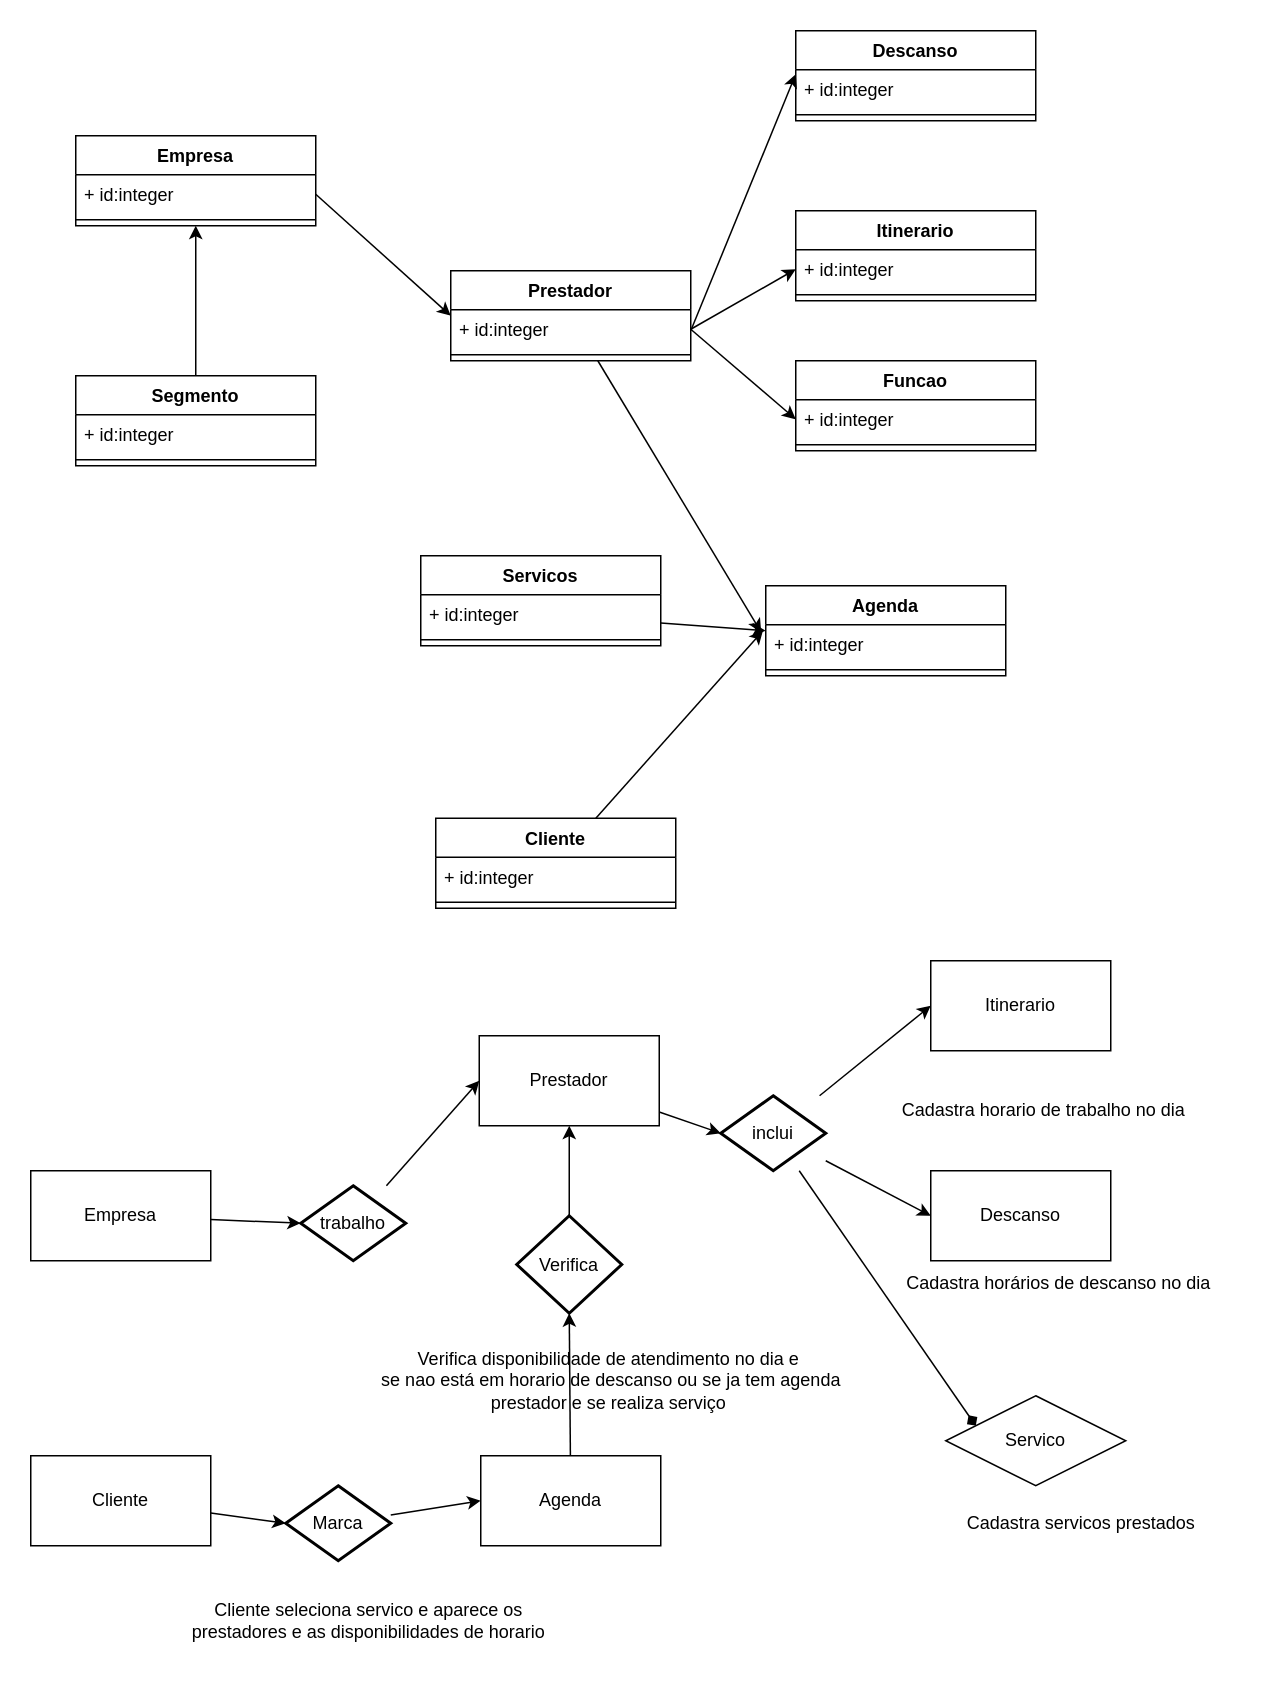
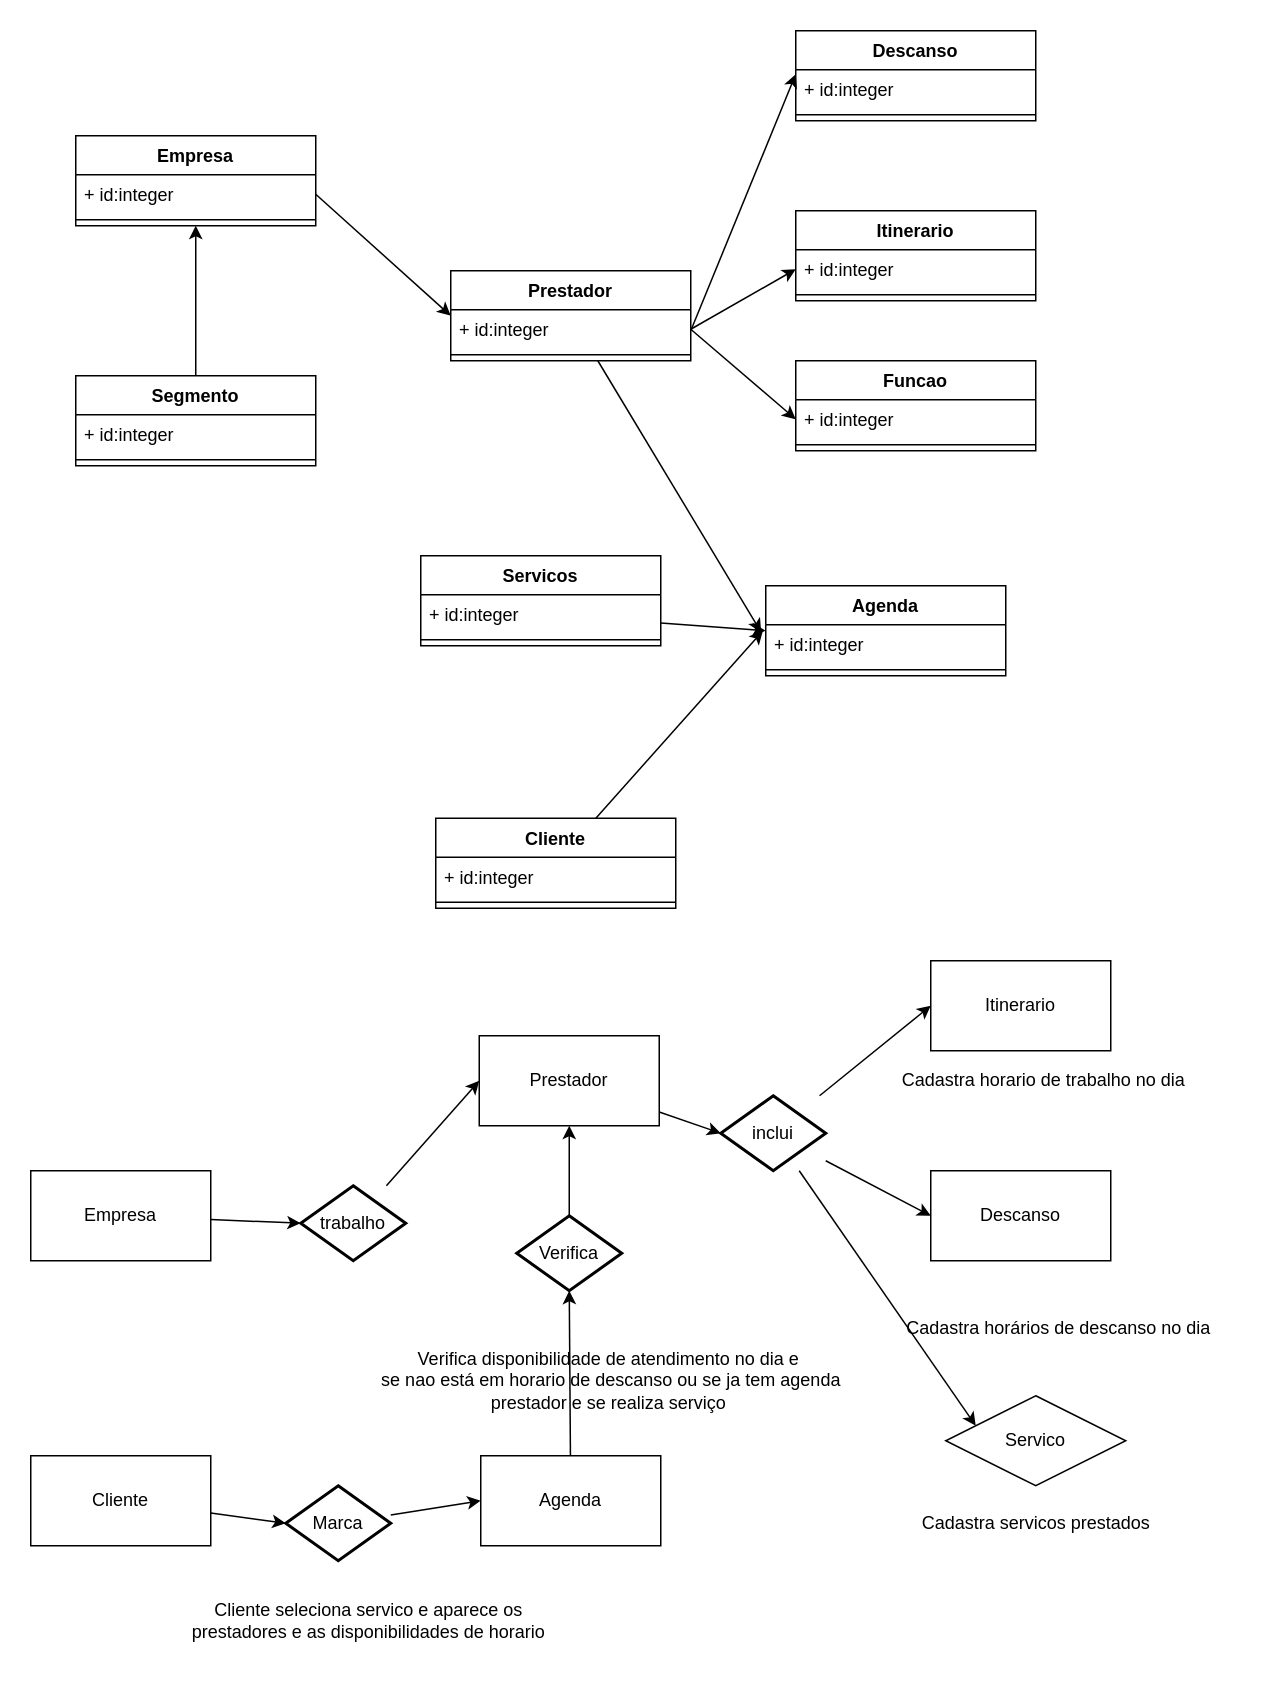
(1043, 1111) -> (1043, 1081)
(569, 1265) -> (569, 1253)
(1058, 1283) -> (1058, 1328)
(969, 1415) -> (969, 1416)
(1081, 1523) -> (1036, 1523)
